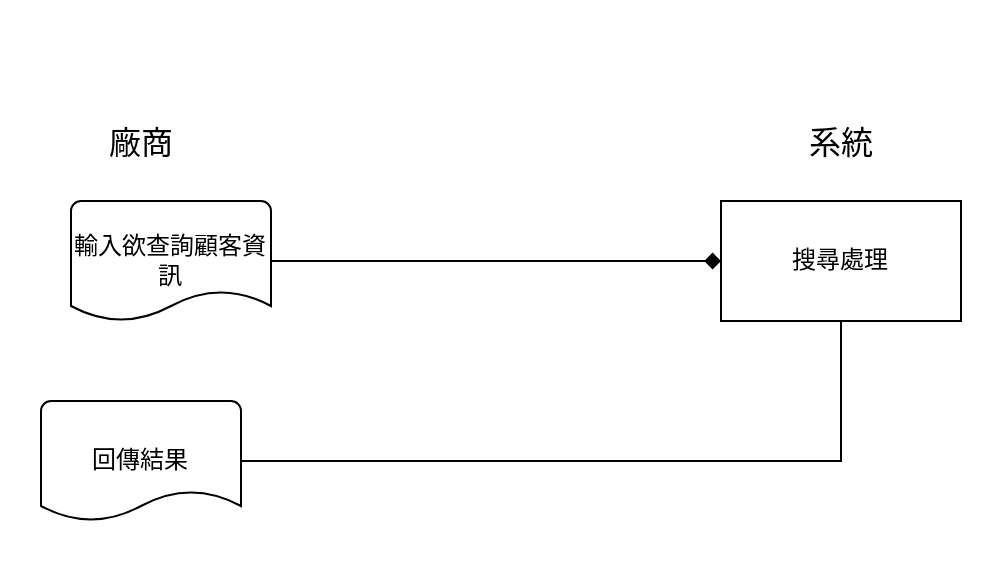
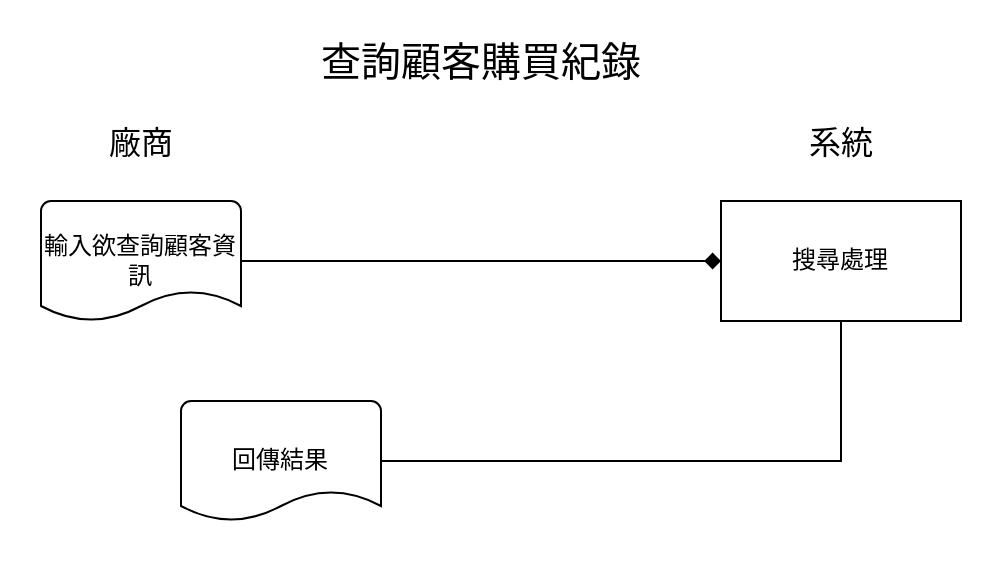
none -> (481, 61)
(171, 261) -> (141, 261)
(141, 461) -> (281, 461)
